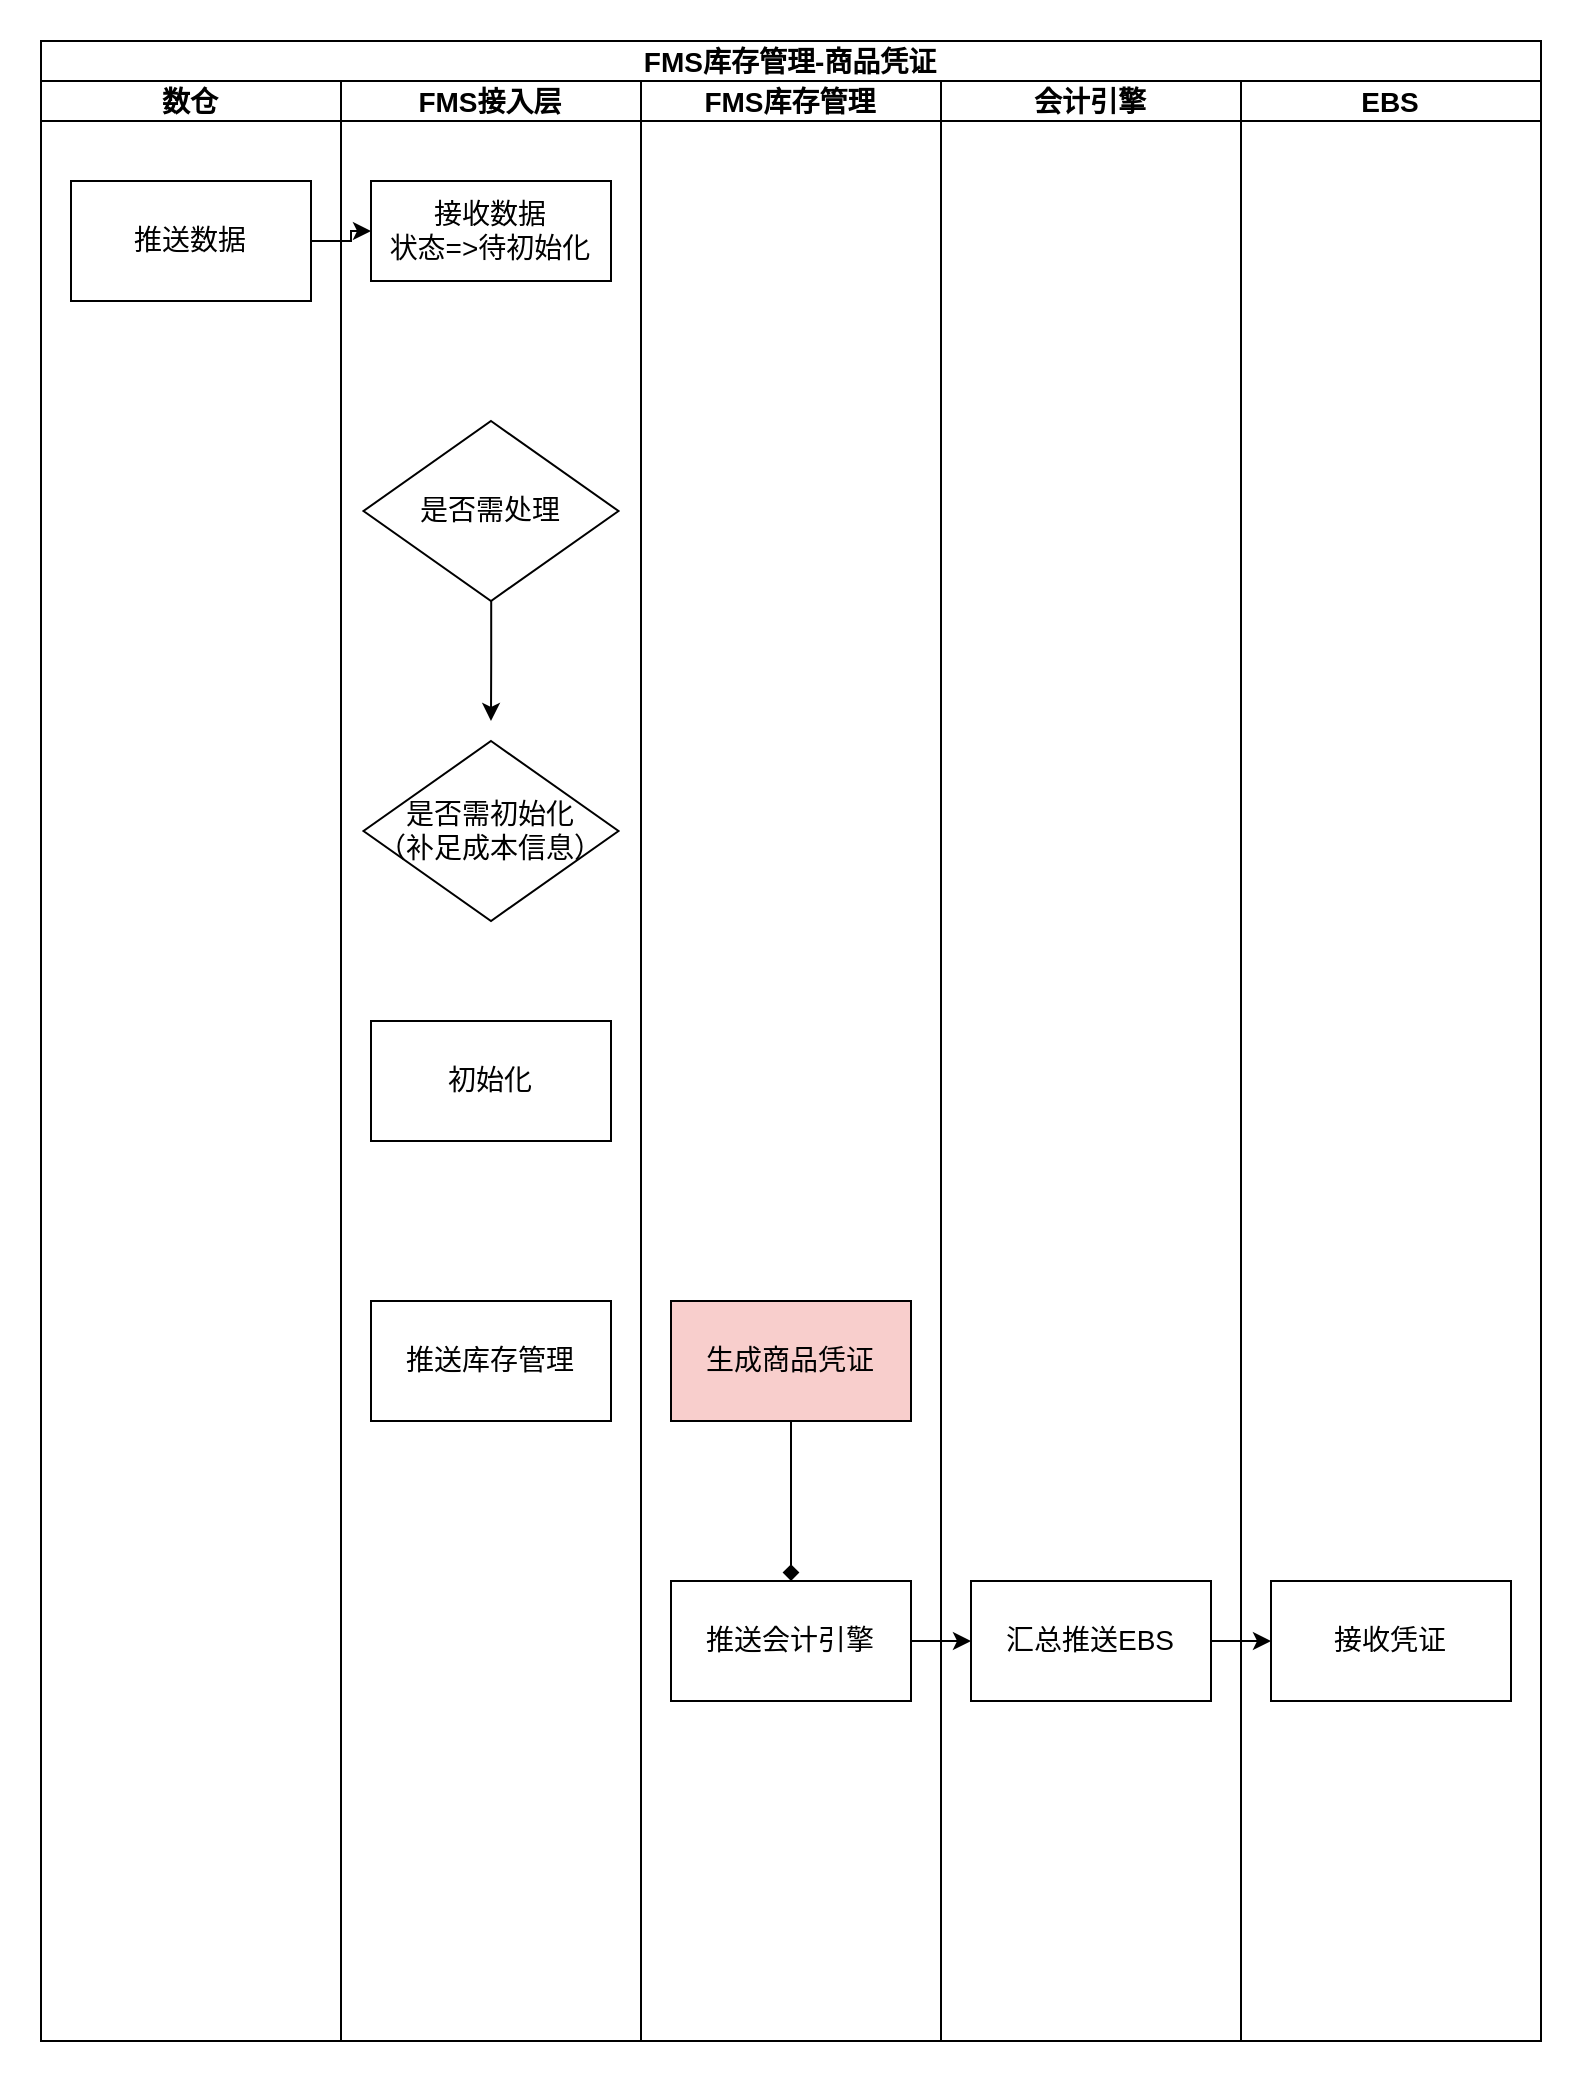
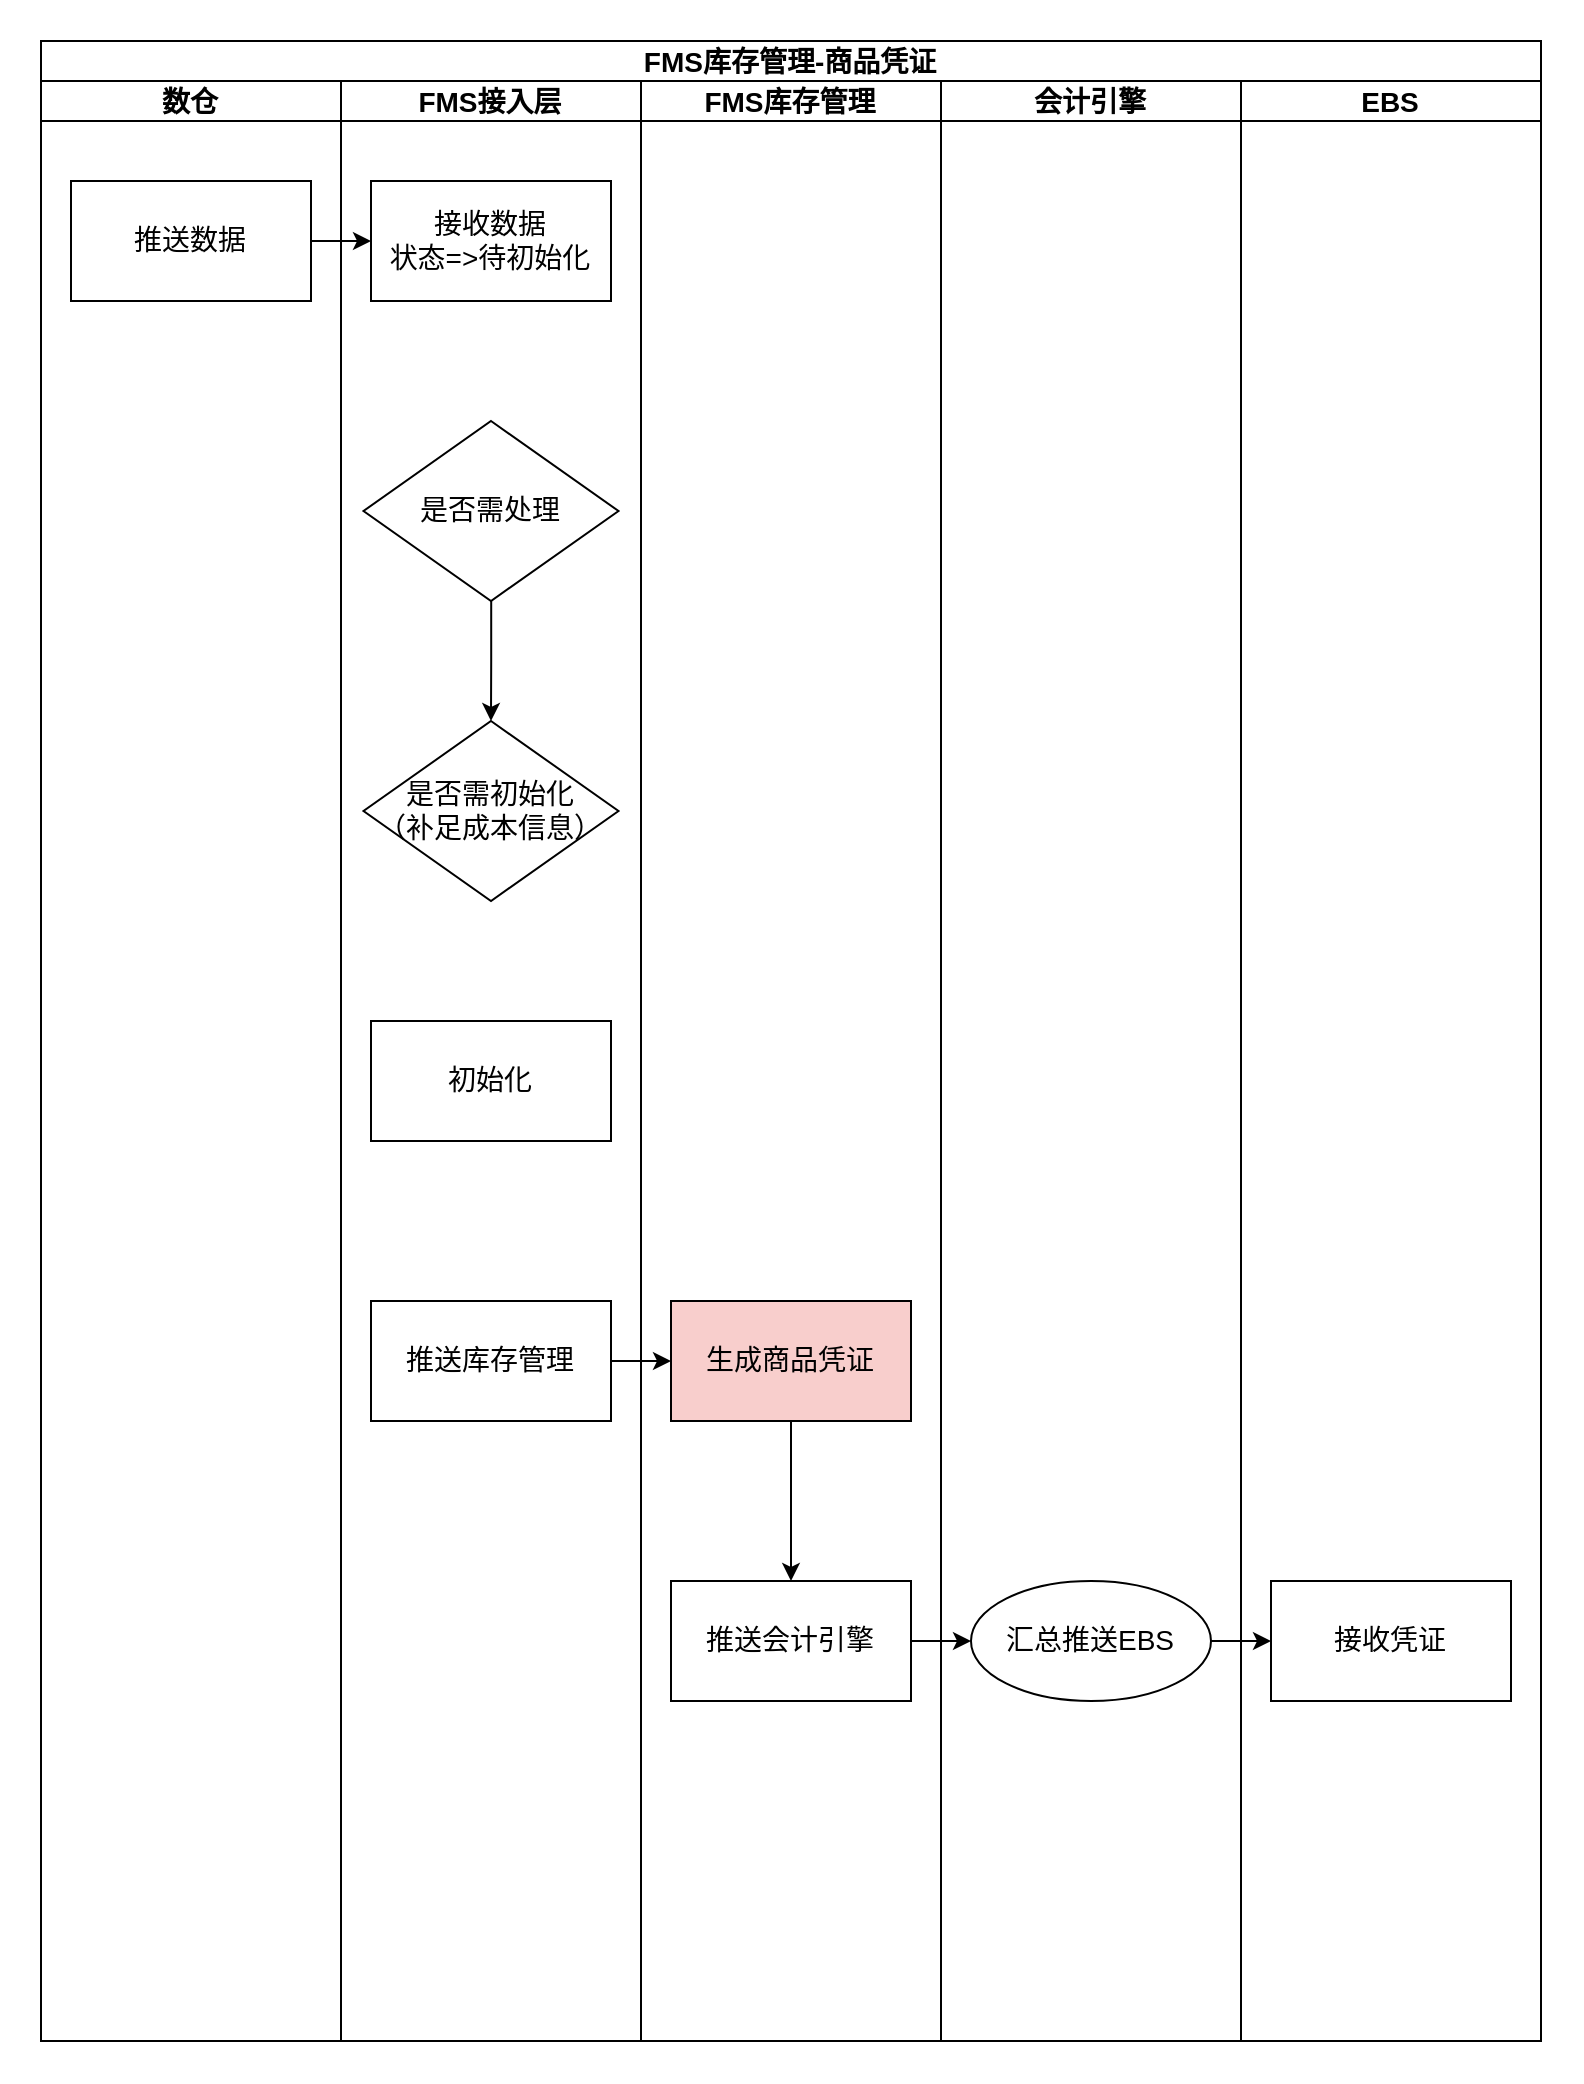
(491, 231) -> (491, 241)
(491, 831) -> (491, 811)
none -> (624, 1361)
(791, 1565) -> (791, 1566)
(1091, 1641) -> (1091, 1641)
